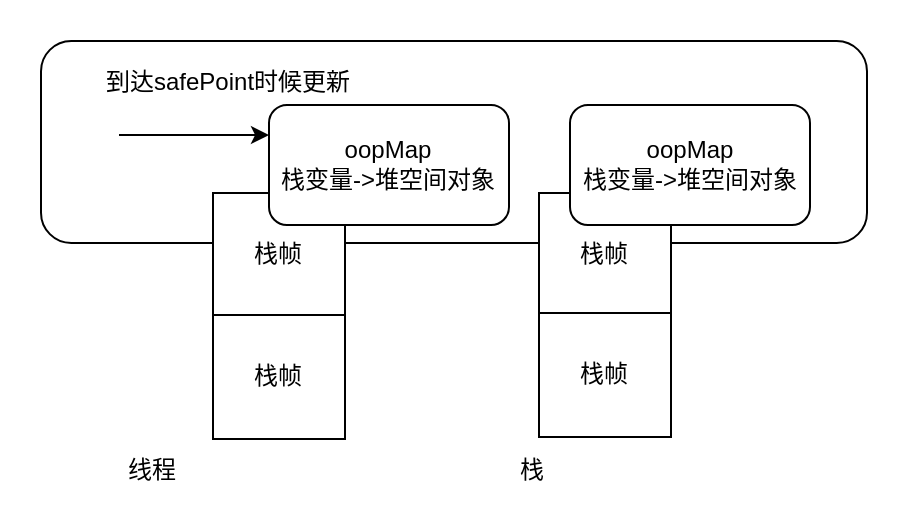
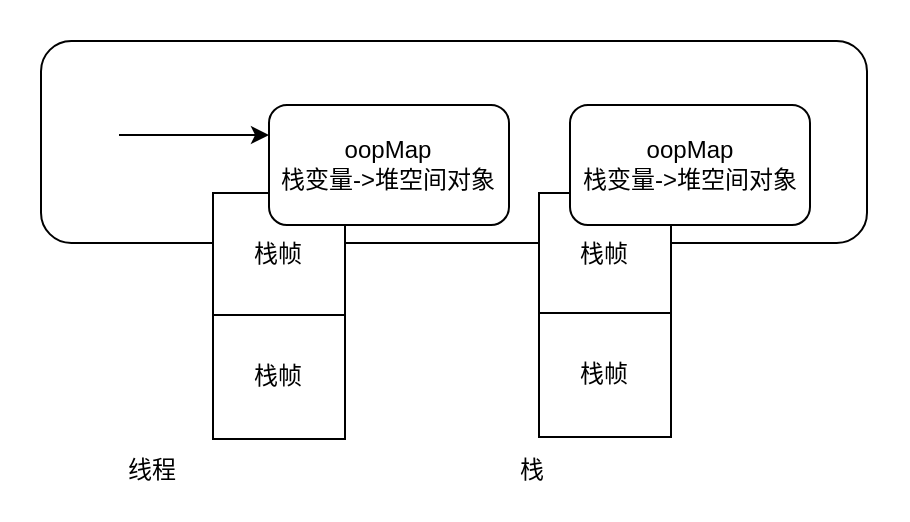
(235, 77) -> none
